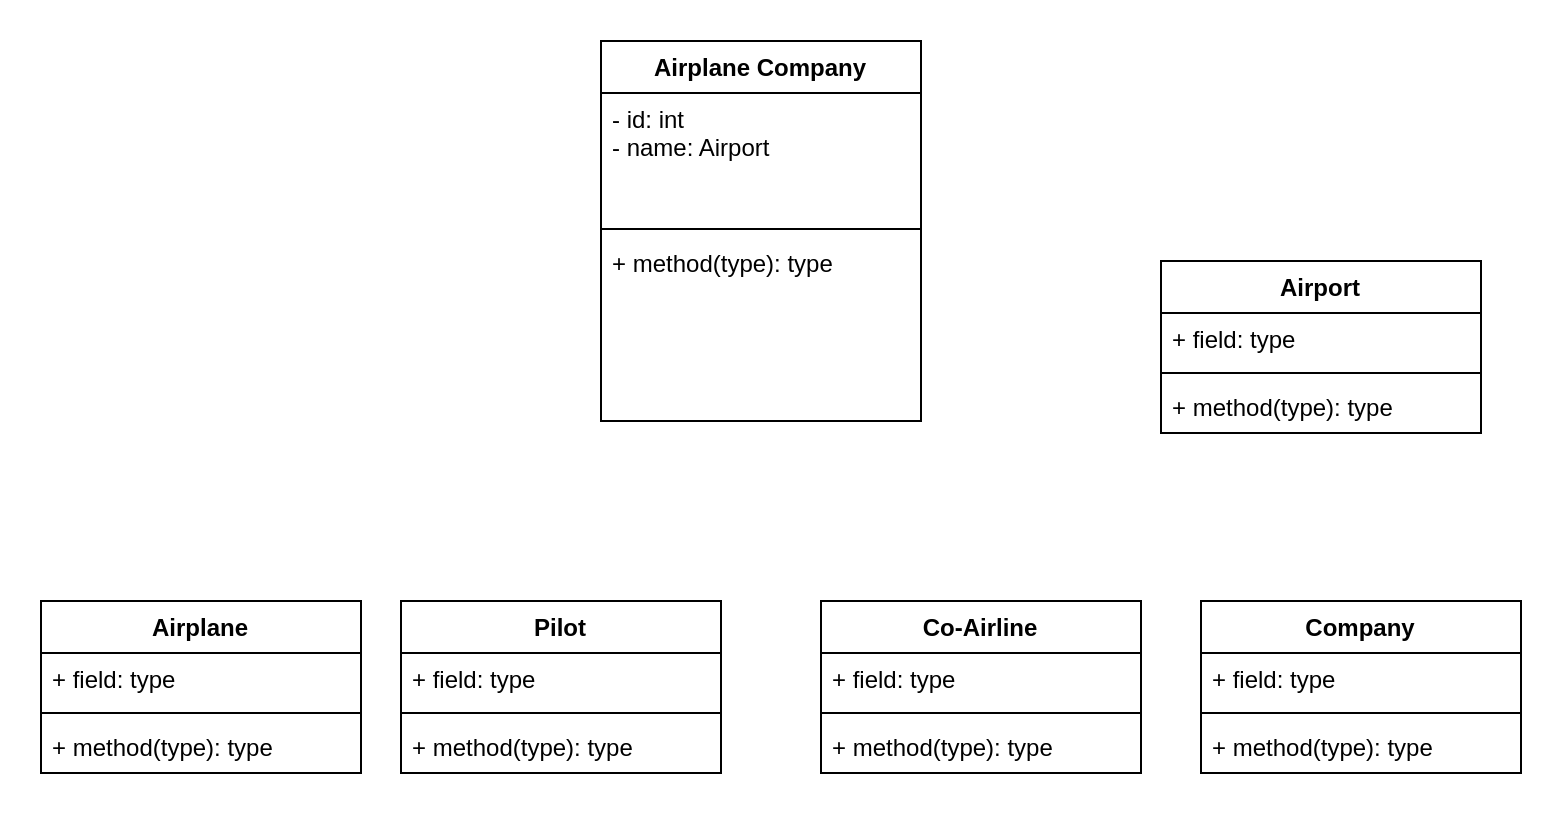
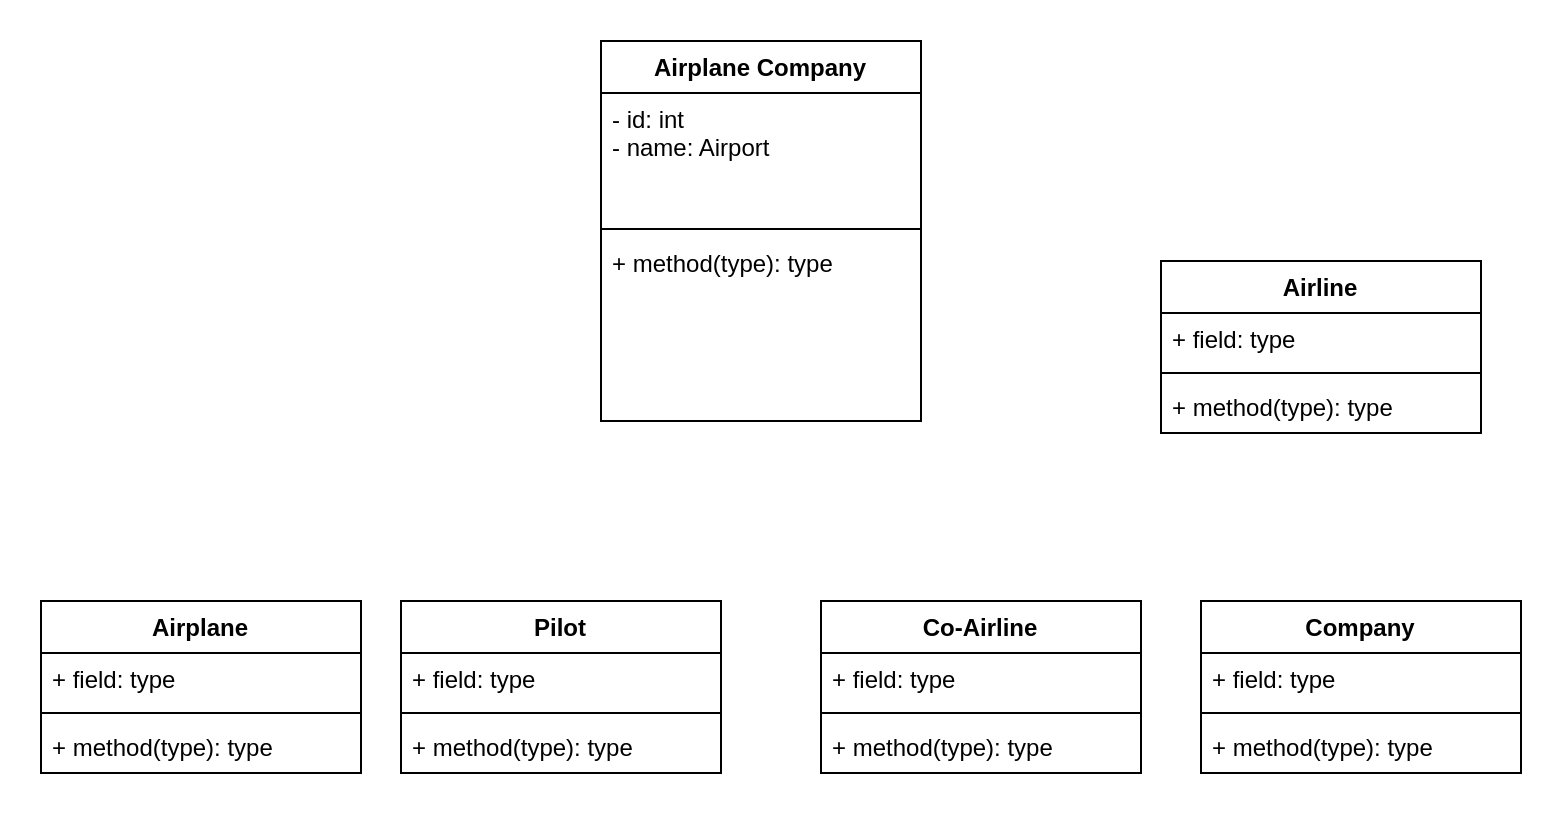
(1320, 288) -> (1320, 288)
